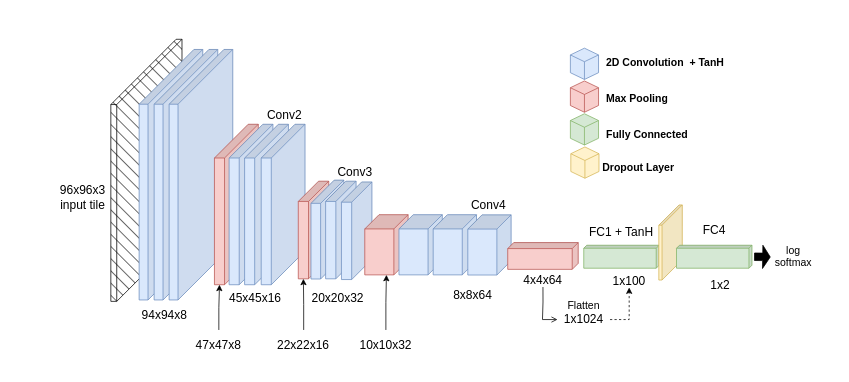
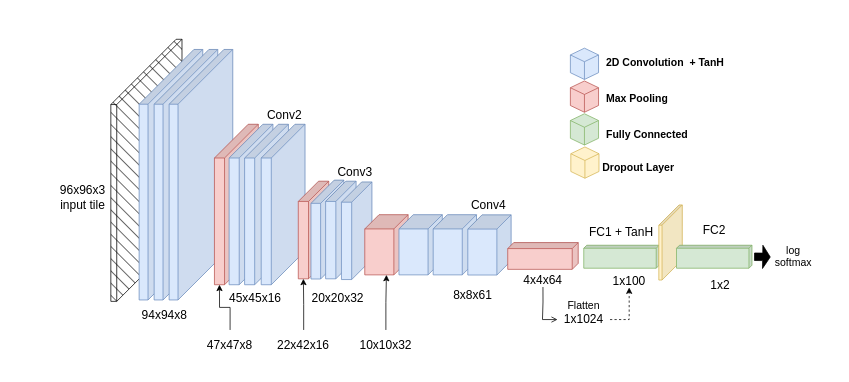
(714, 230) -> (714, 230)
(473, 294) -> (473, 294)
(219, 345) -> (230, 345)
(303, 345) -> (303, 345)
